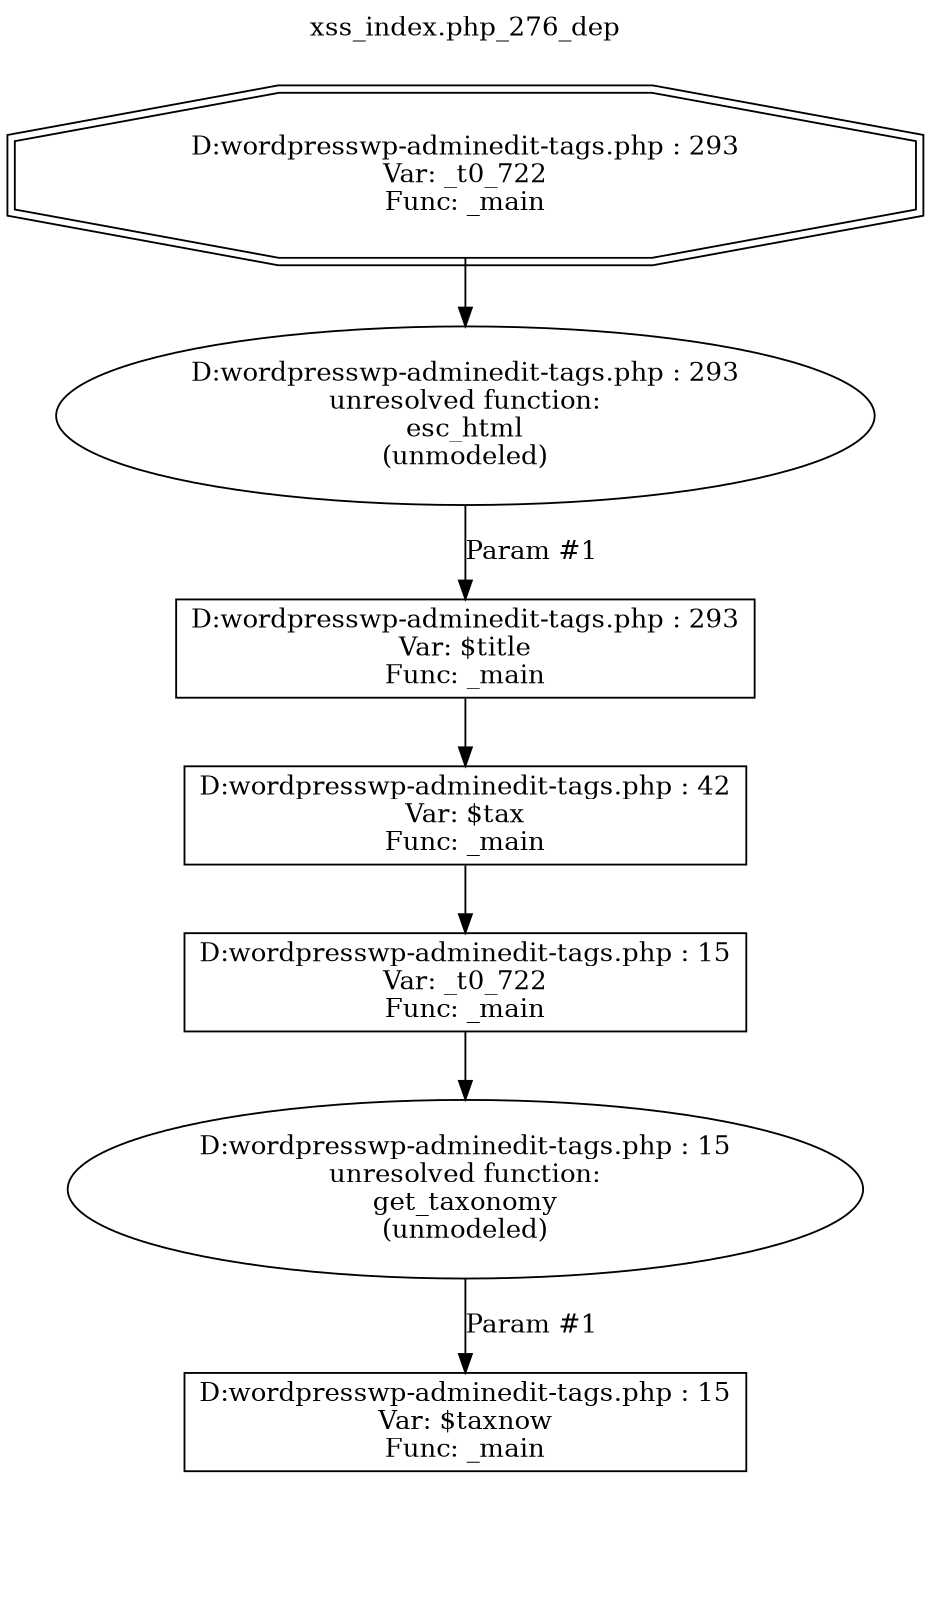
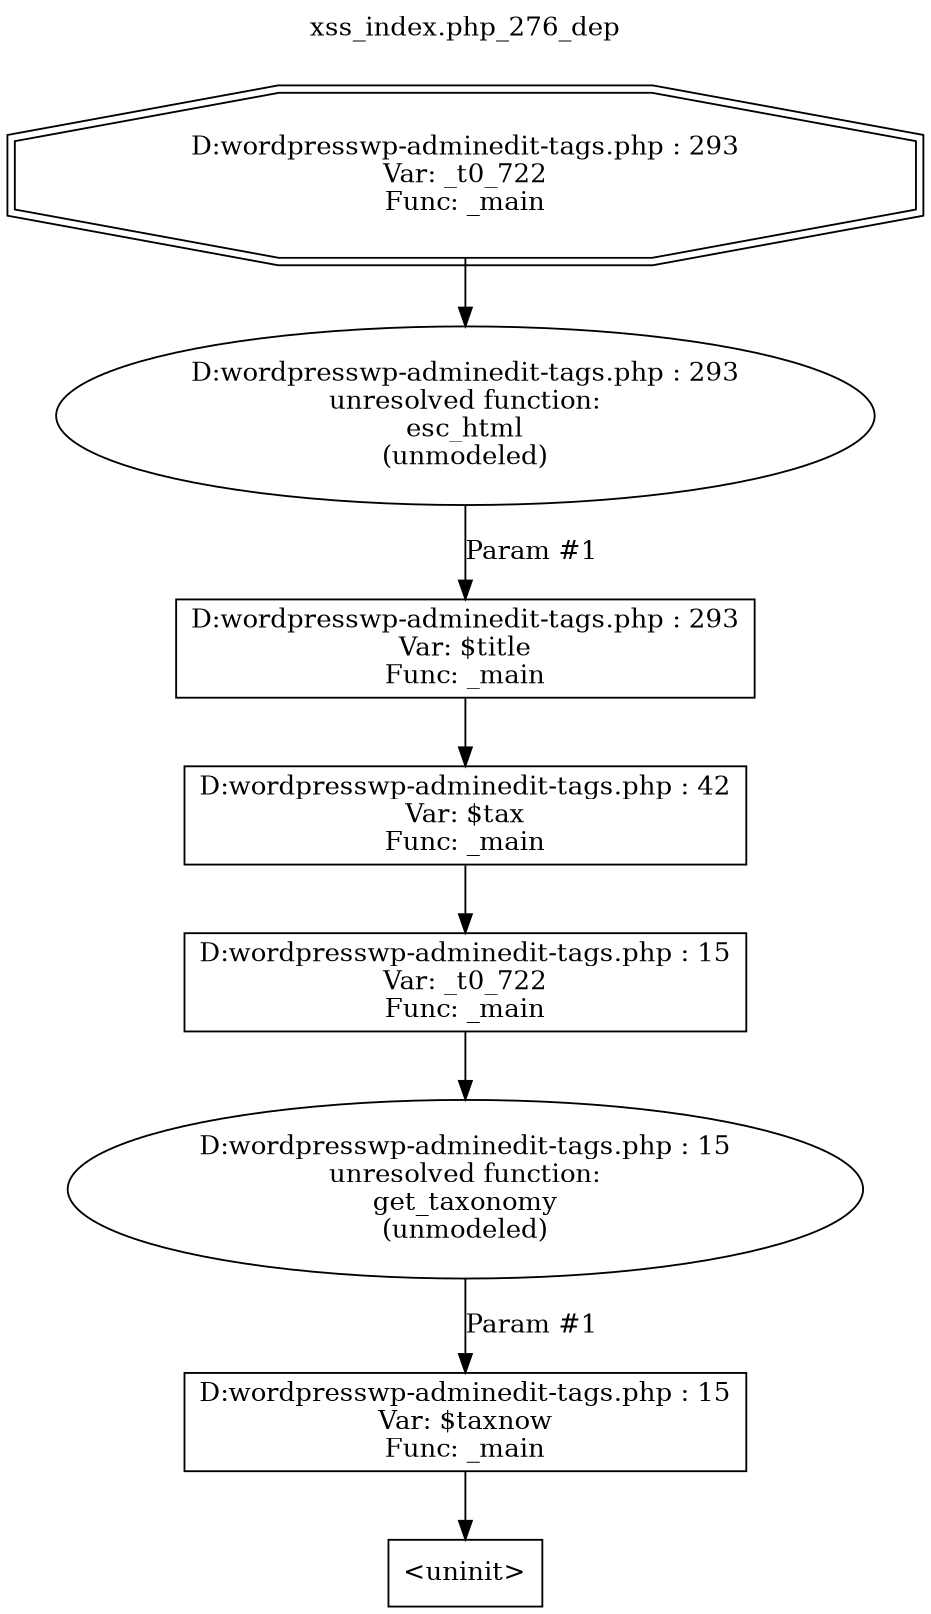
none -> (465, 1573)
